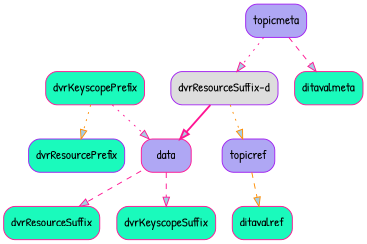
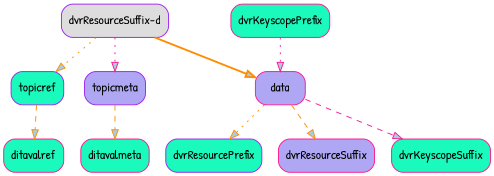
(253, 51) -> (115, 50)
(300, 51) -> (115, 117)
(87, 117) -> (250, 119)
(198, 118) -> (201, 56)
(248, 156) -> (37, 88)
(114, 186) -> (301, 118)
(52, 223) -> (326, 156)
